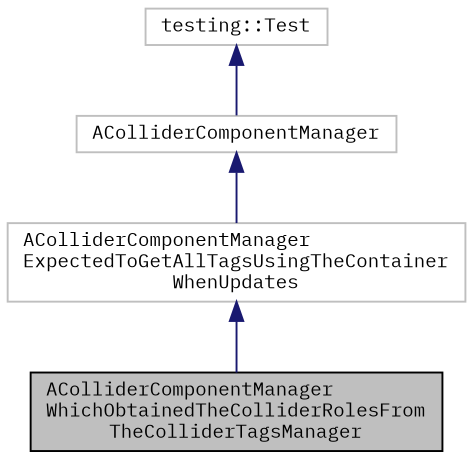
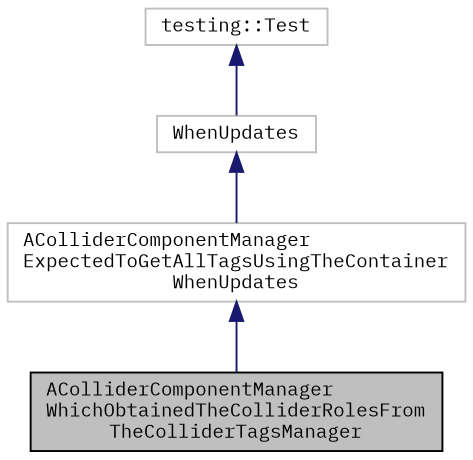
(237, 134) -> (237, 134)
